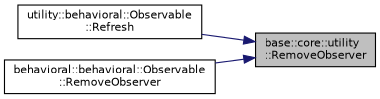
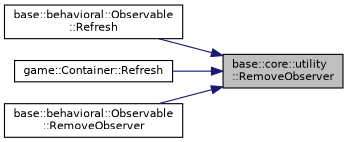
(110, 22) -> (94, 22)
none -> (94, 71)
(110, 77) -> (94, 120)
